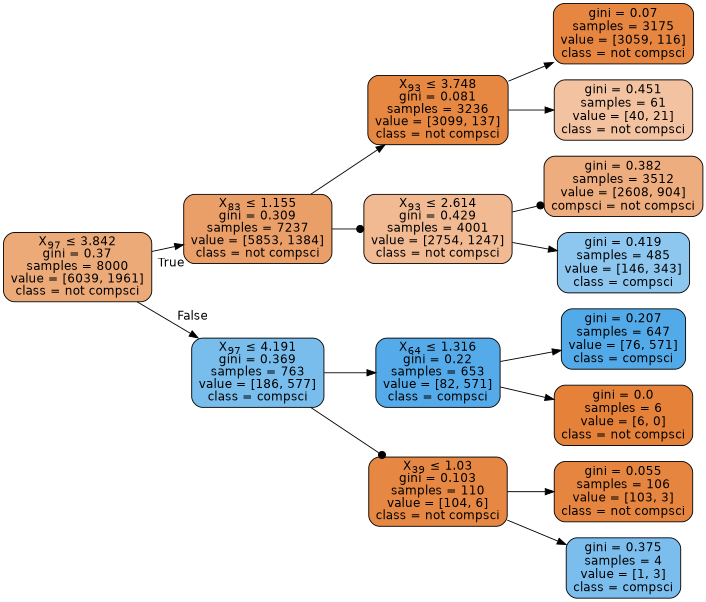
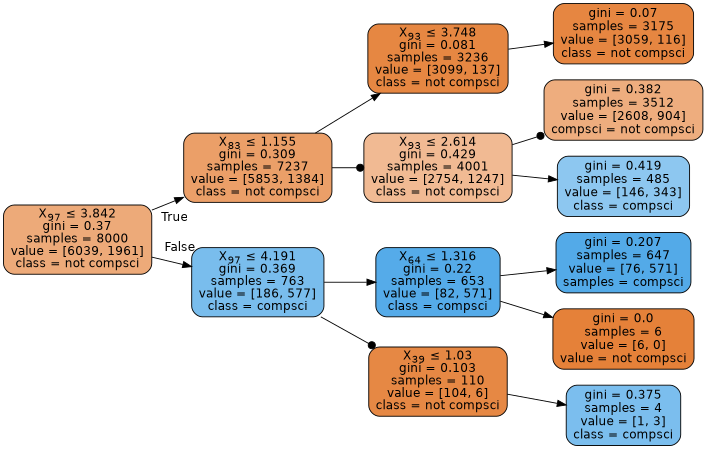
(623, 110) -> none
(623, 359) -> (623, 282)
(623, 435) -> (623, 359)
(623, 492) -> none
